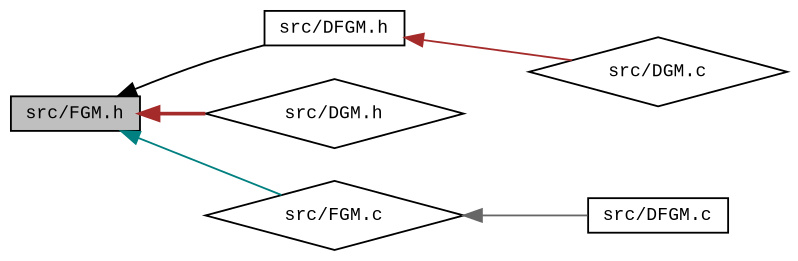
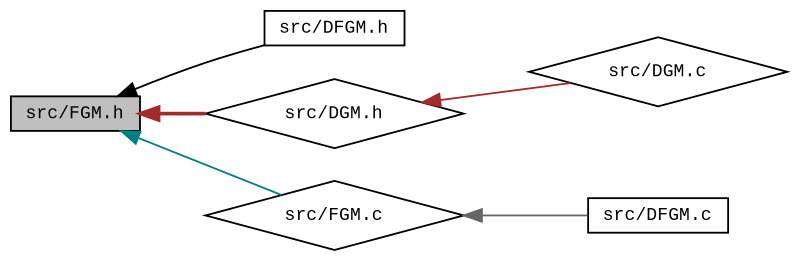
(498, 50) -> (505, 92)
